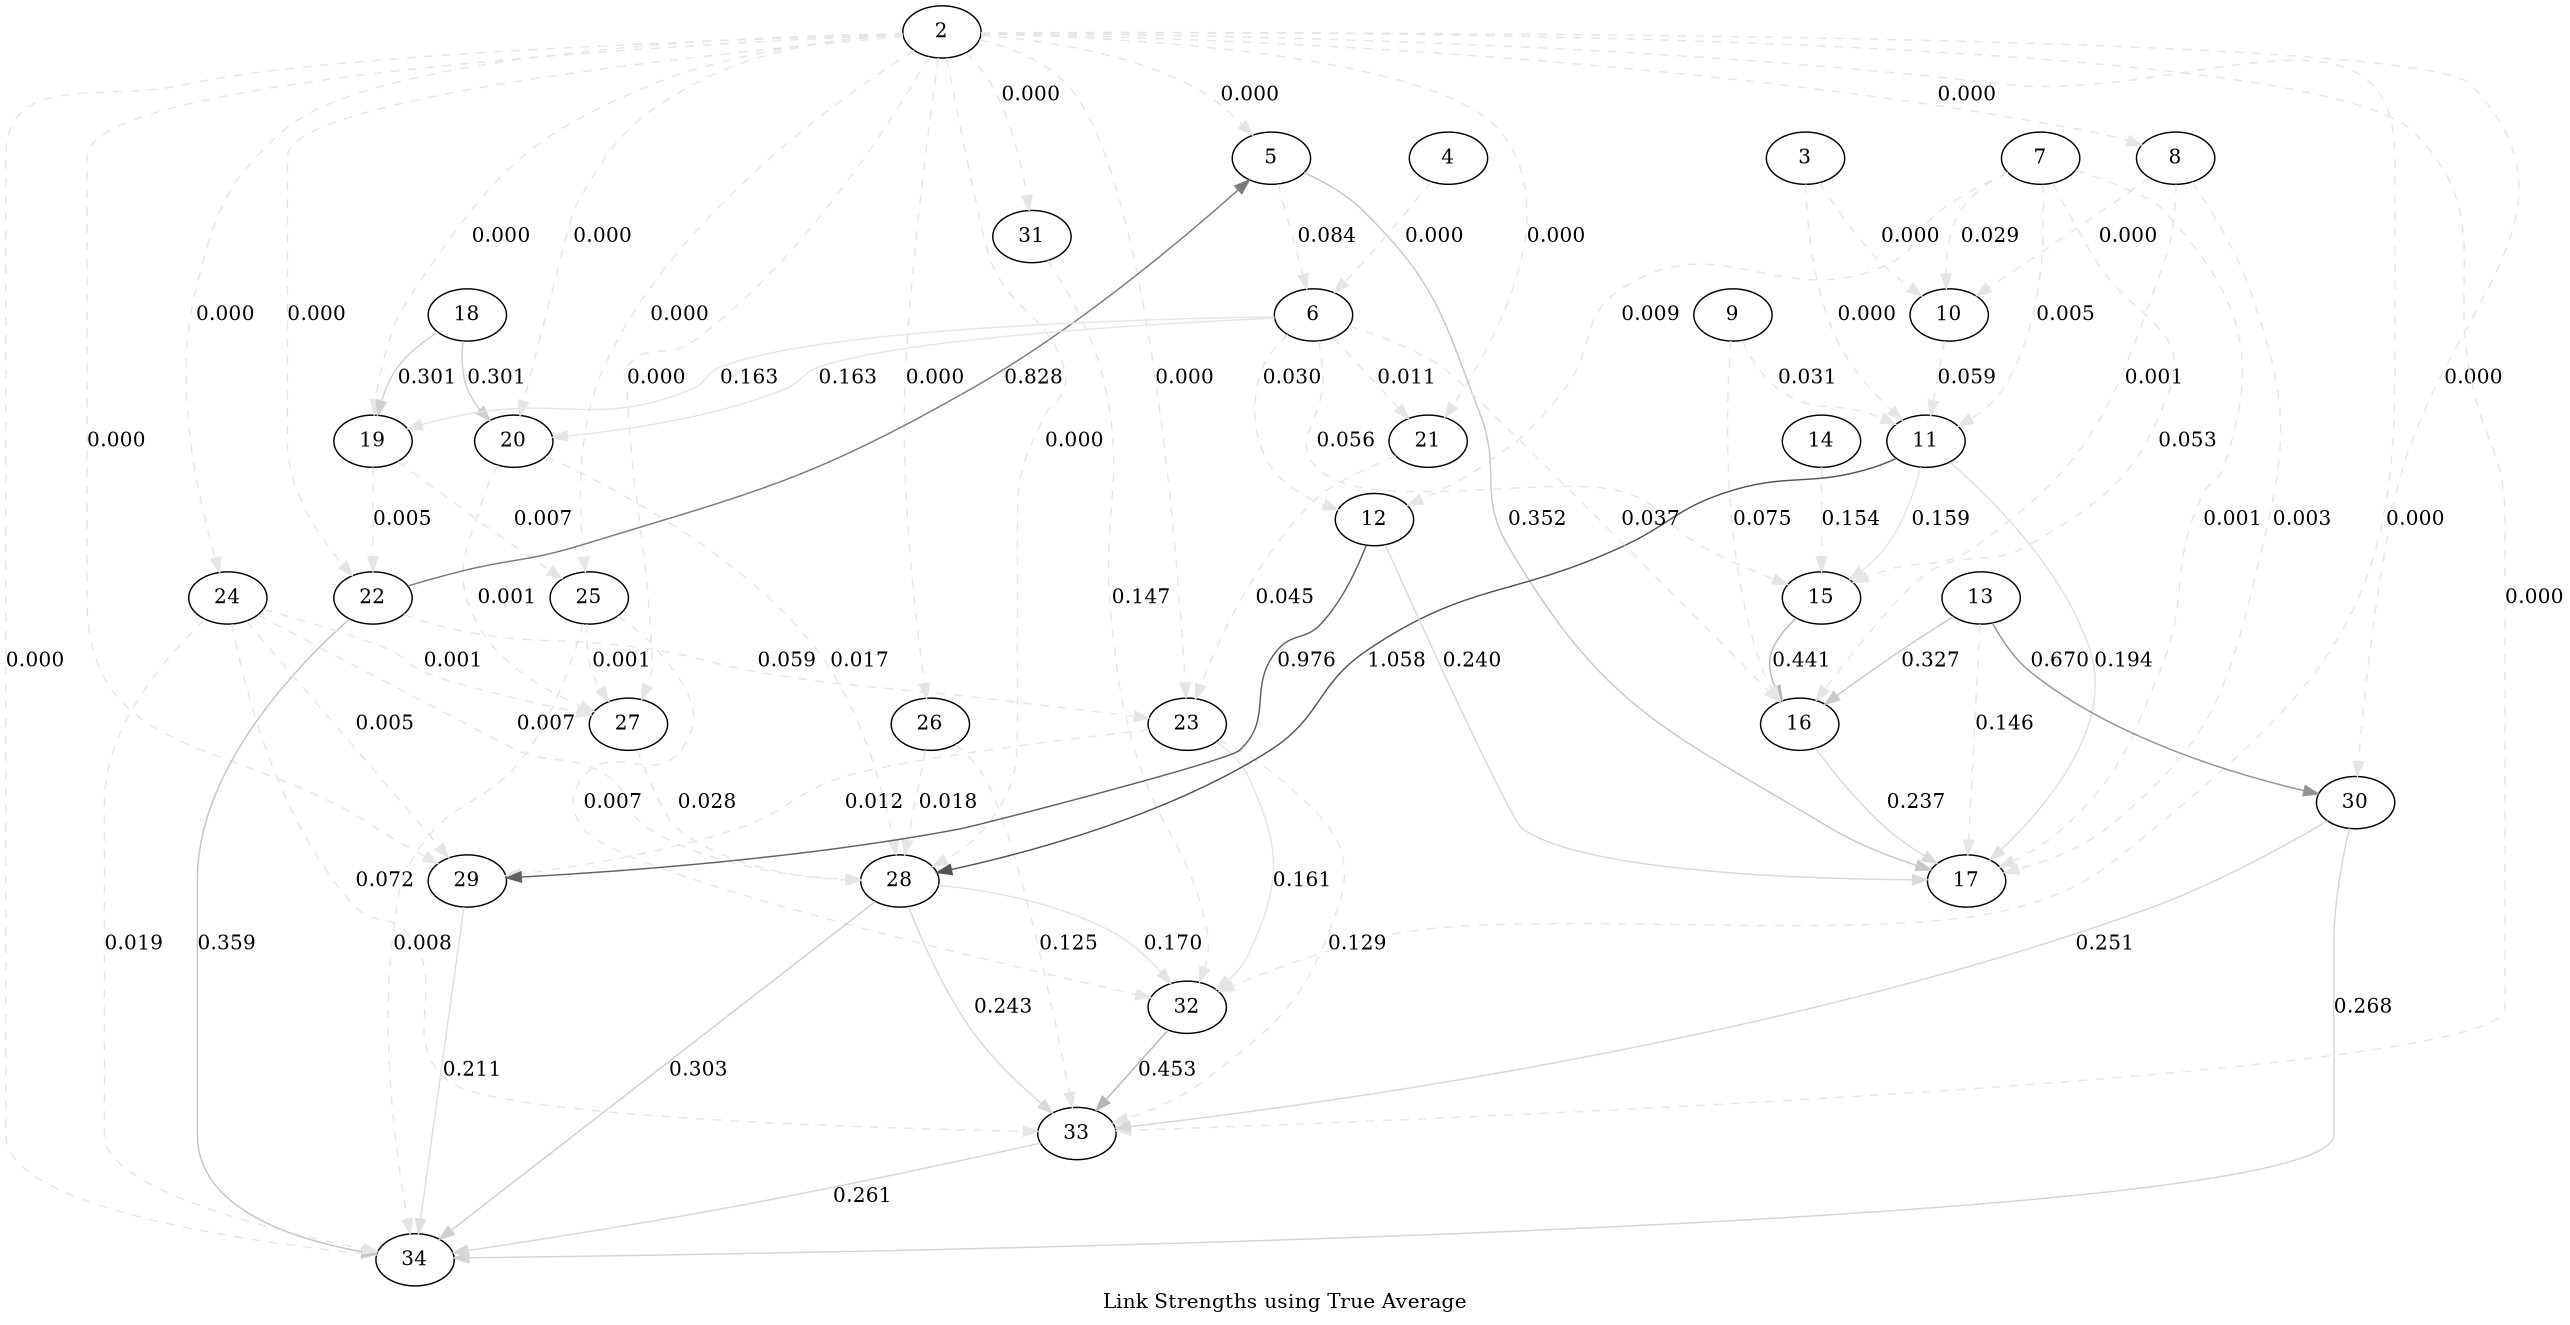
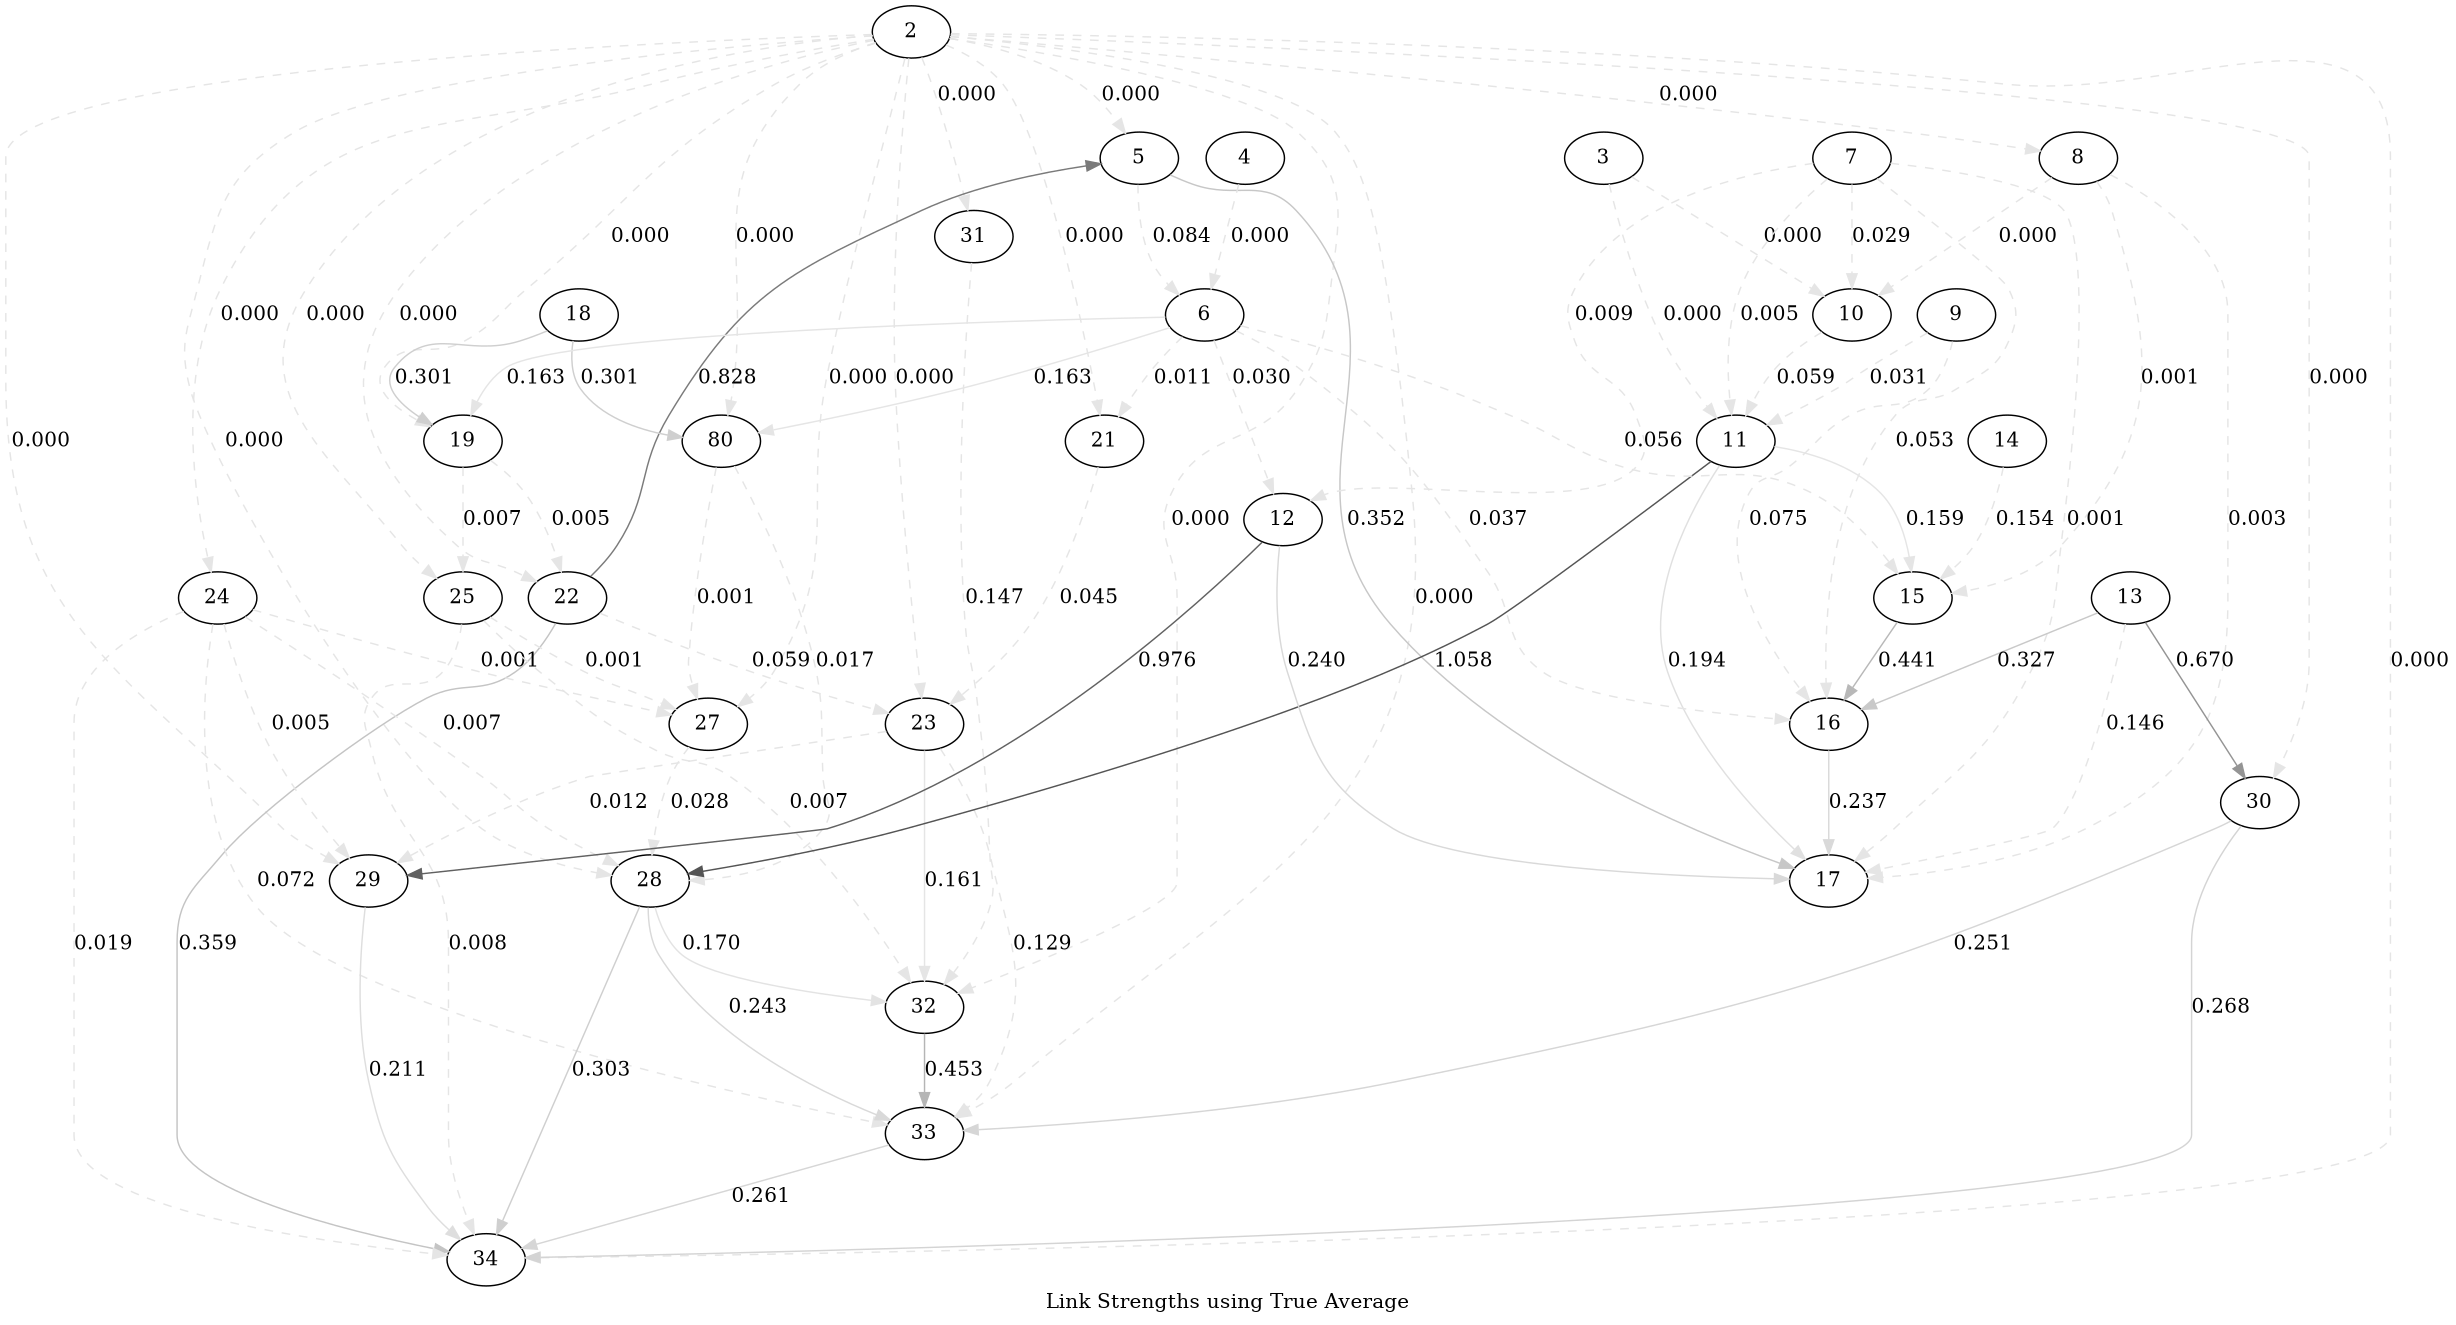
(514, 441) -> (721, 441)
(930, 724) -> none
